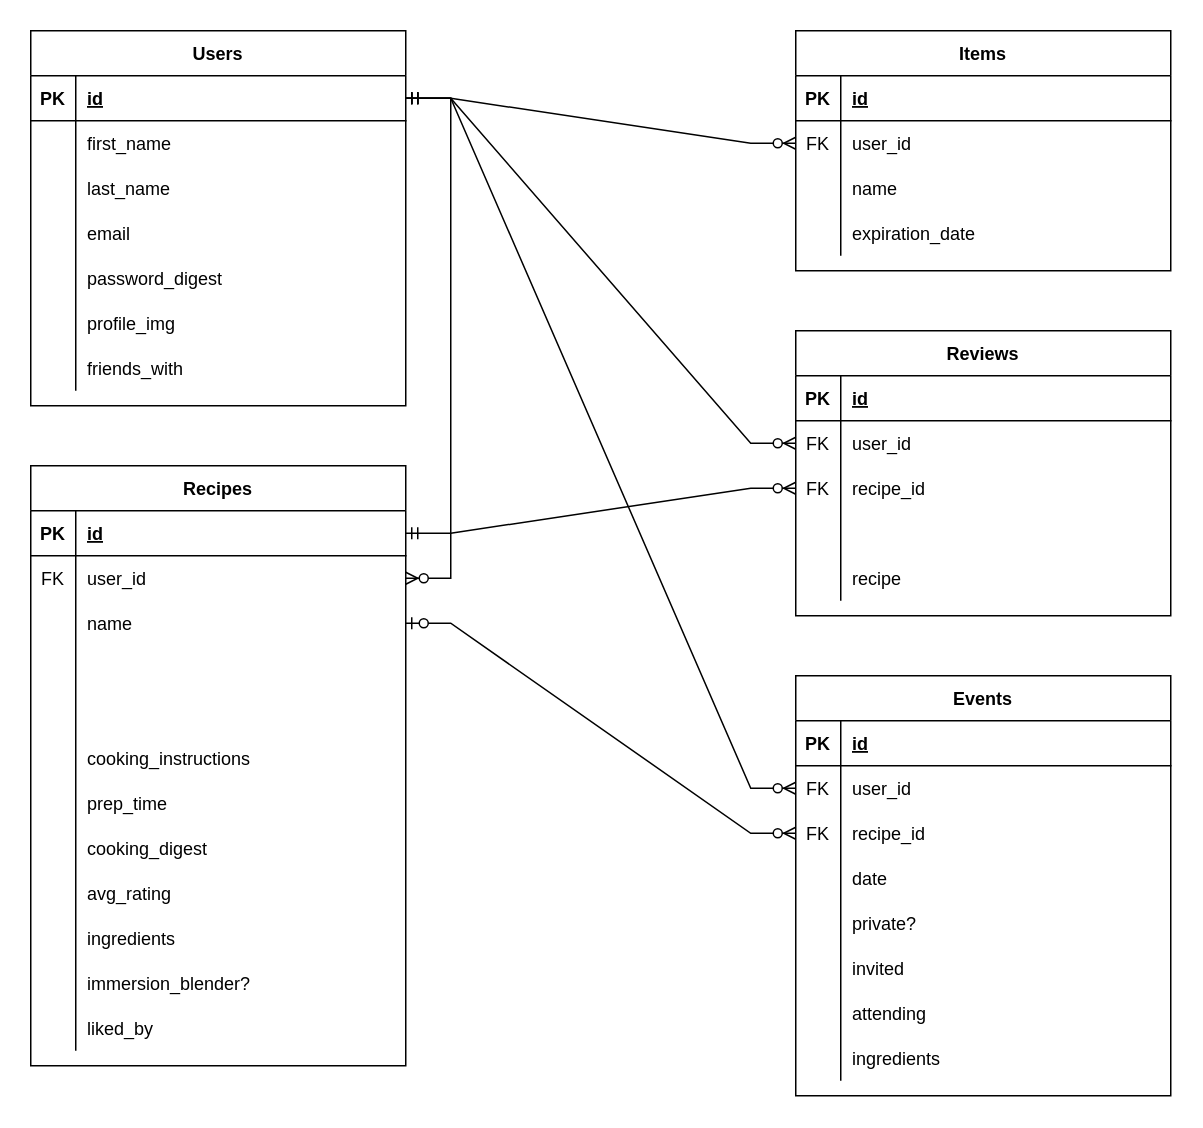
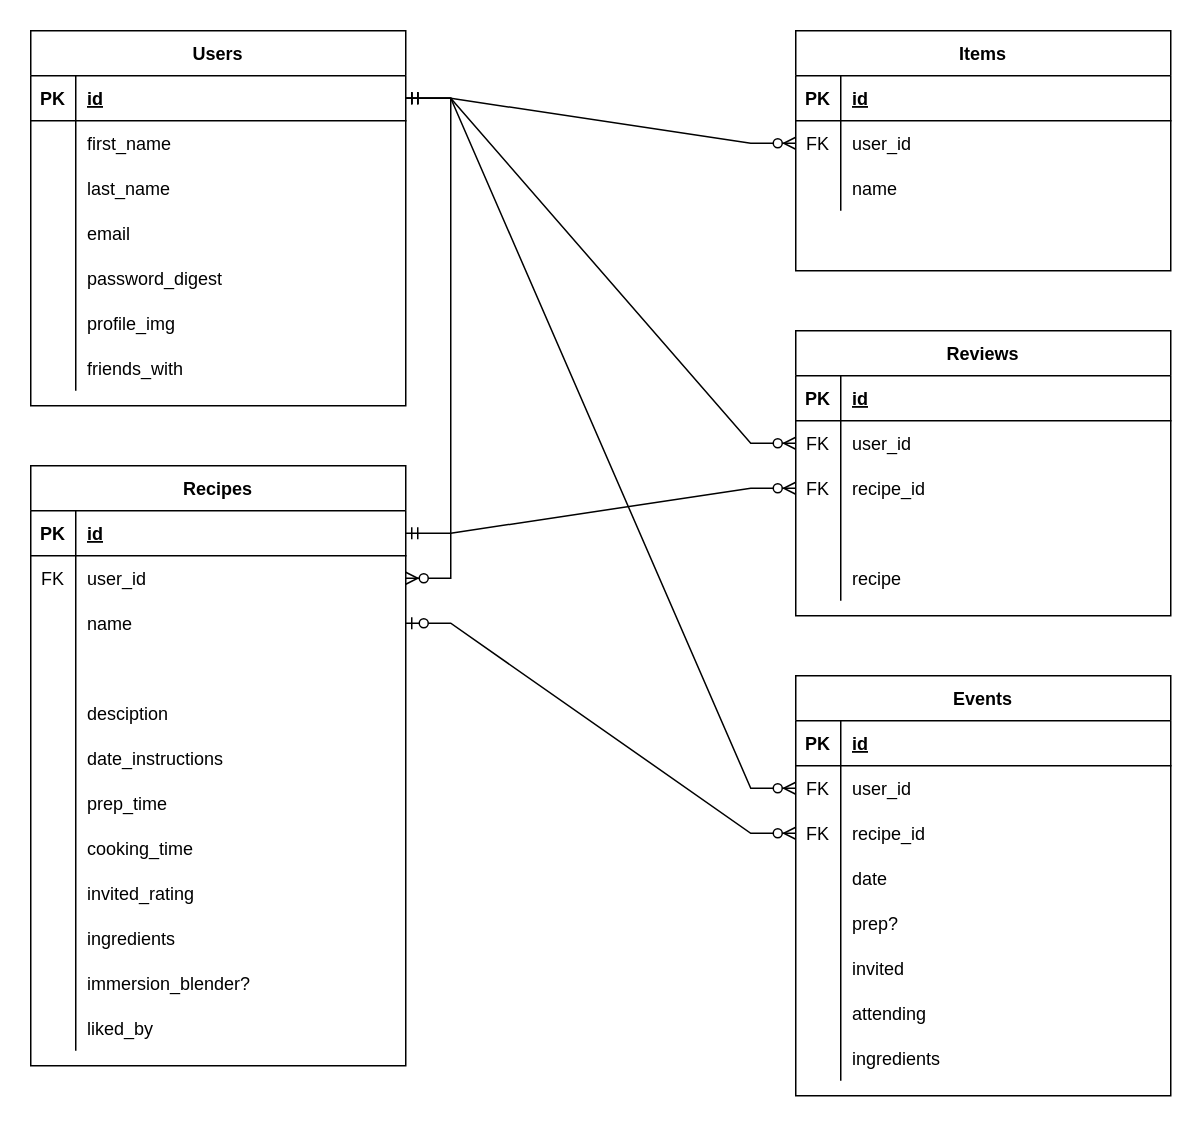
(1006, 233) -> none
none -> (241, 713)
(181, 759) -> (168, 759)
(153, 849) -> (143, 849)
(135, 894) -> (151, 894)
(890, 924) -> (877, 924)
